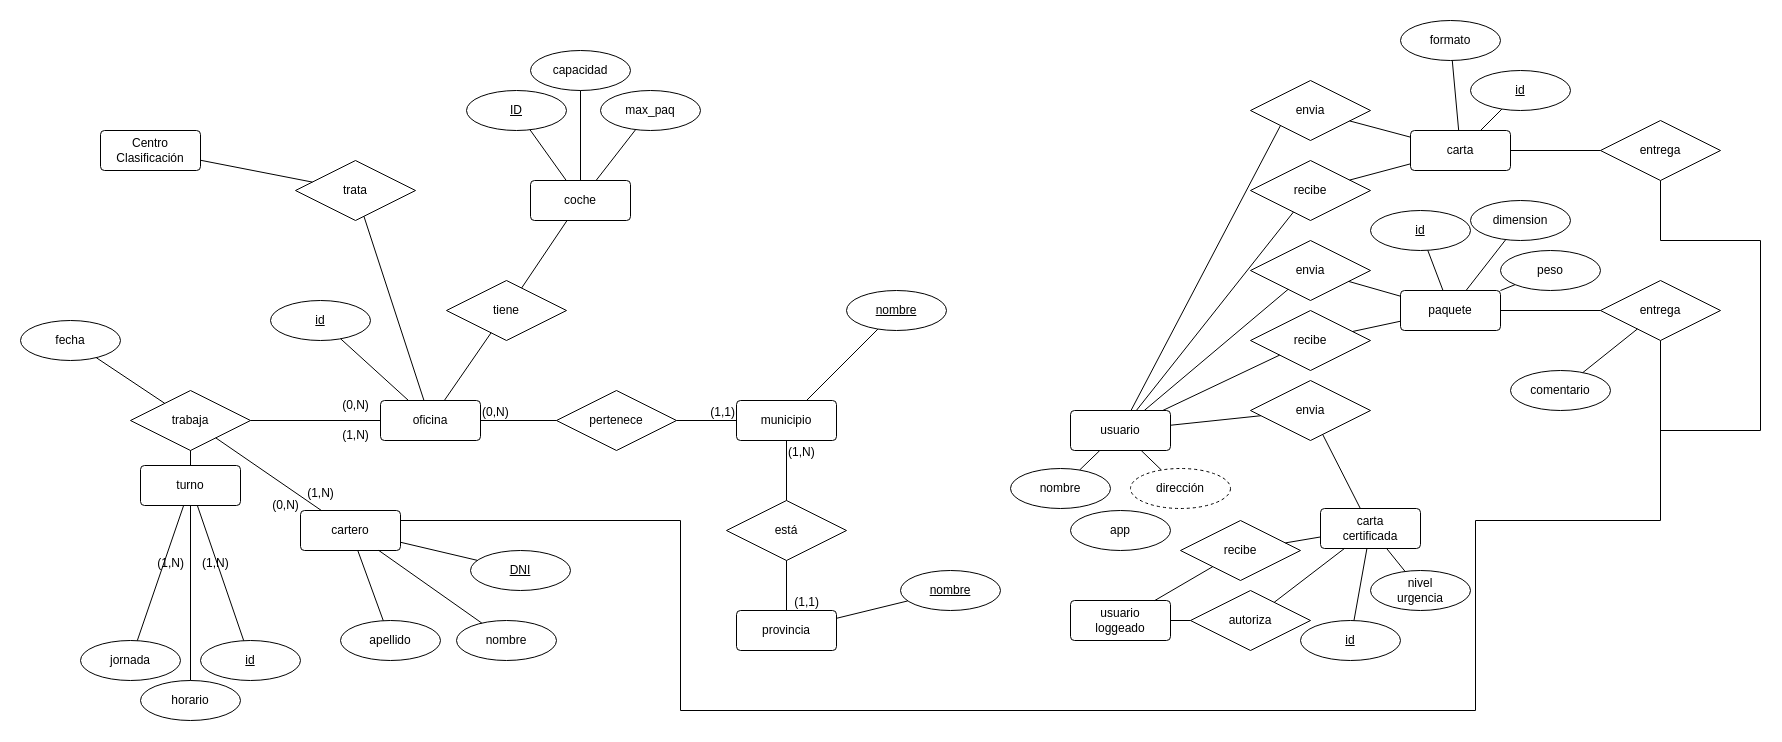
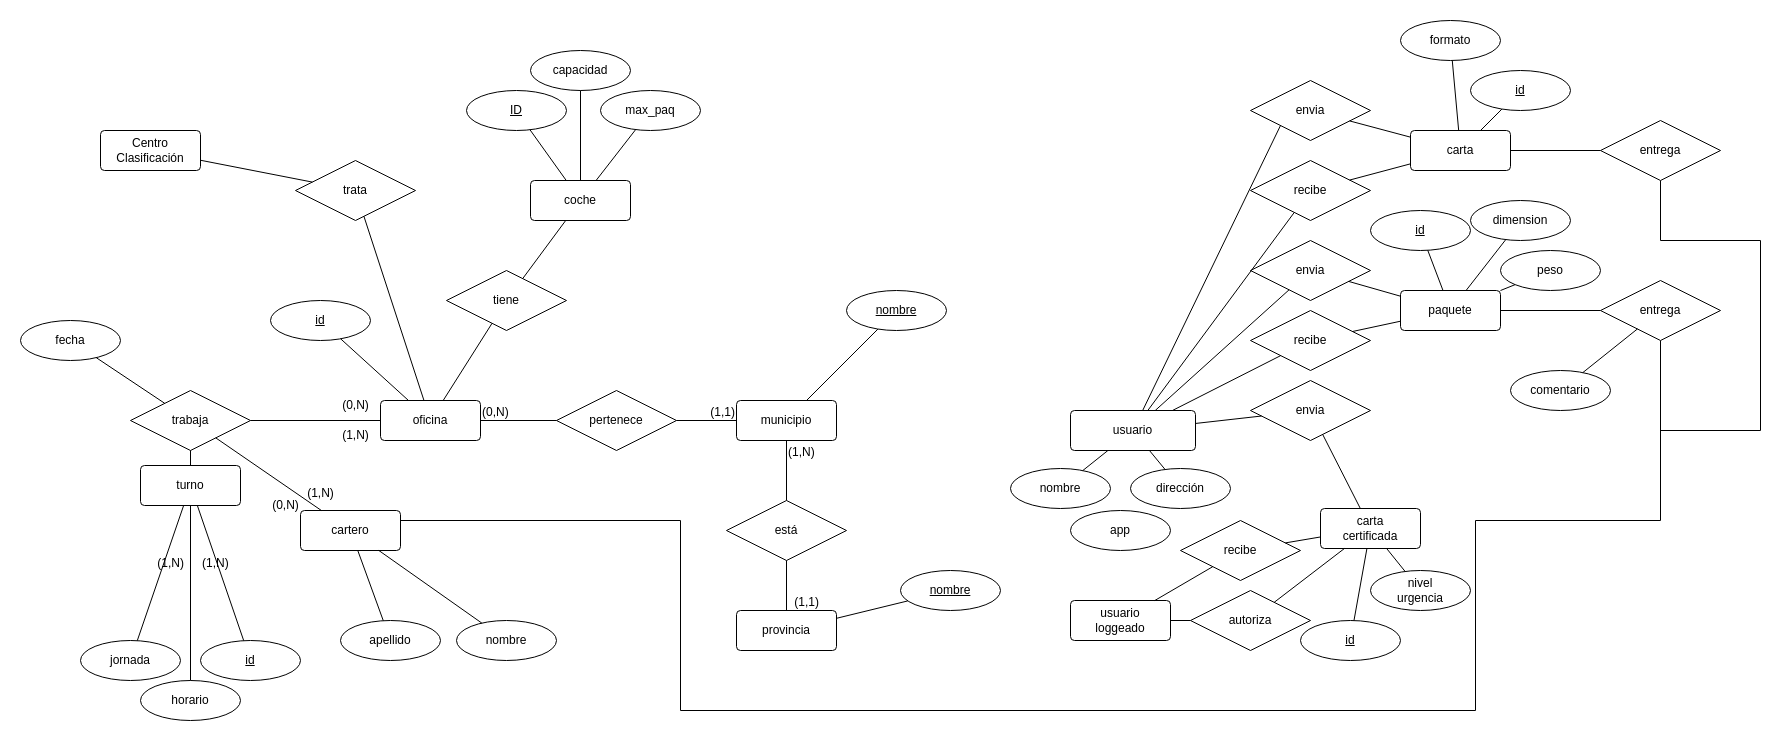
(507, 311) -> (507, 301)
(1121, 431) -> (1133, 431)
(1181, 489) -> (1181, 489)
(438, 551) -> none
(521, 571) -> none
